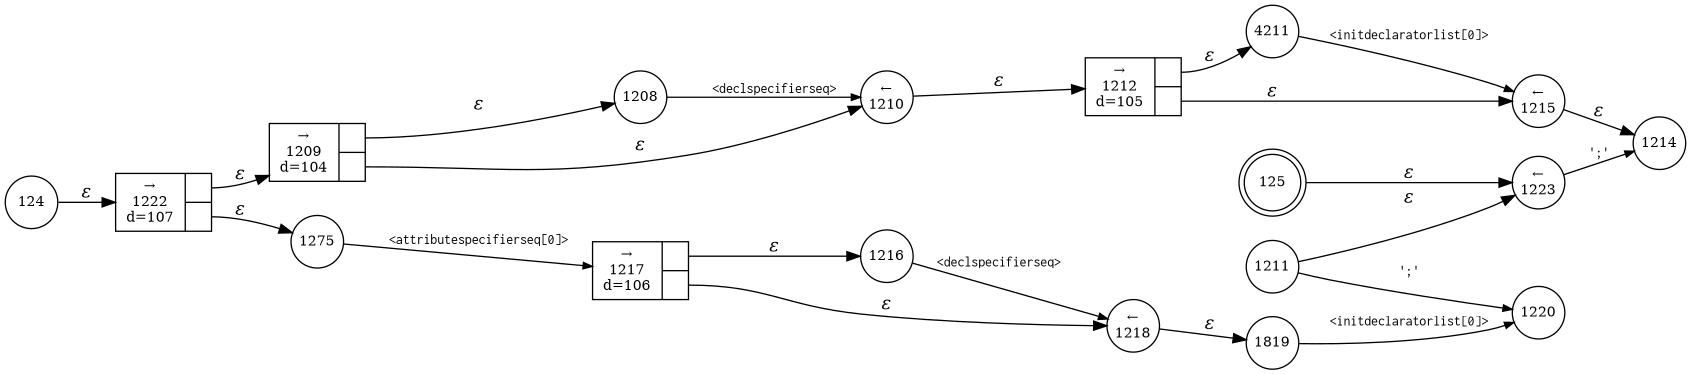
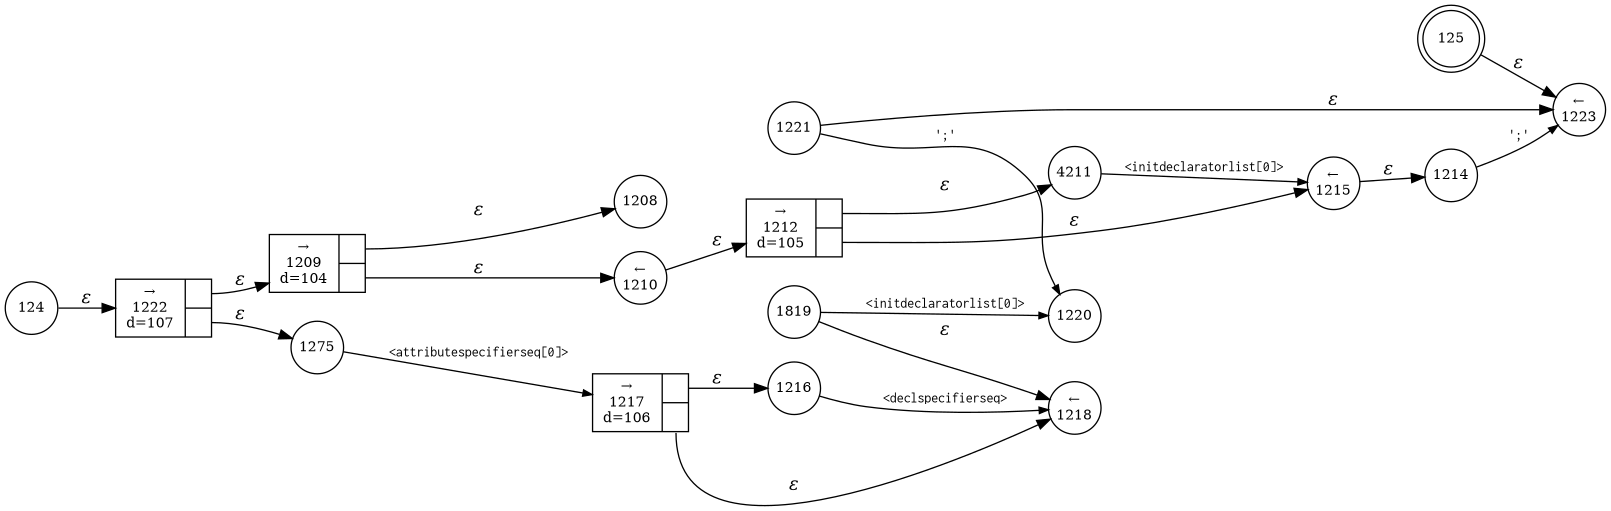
(759, 97) -> none
(1594, 164) -> (1514, 151)
(1273, 267) -> (794, 128)
(1196, 334) -> (927, 360)
